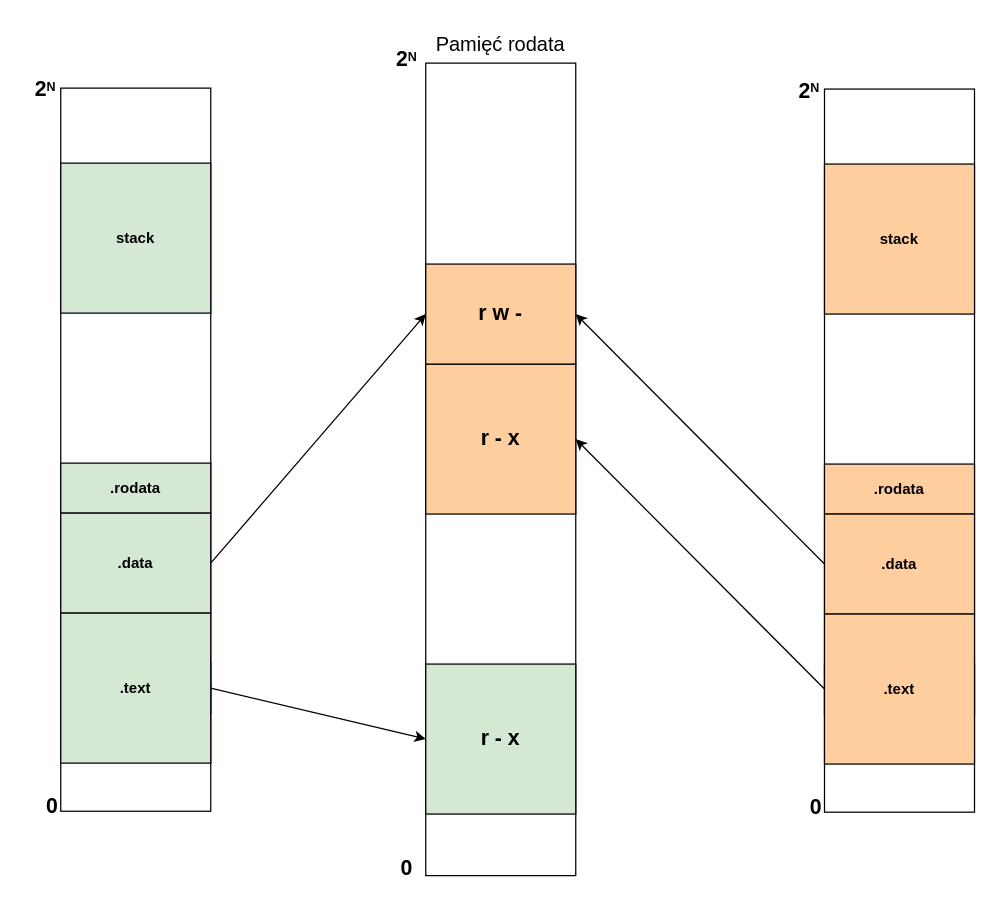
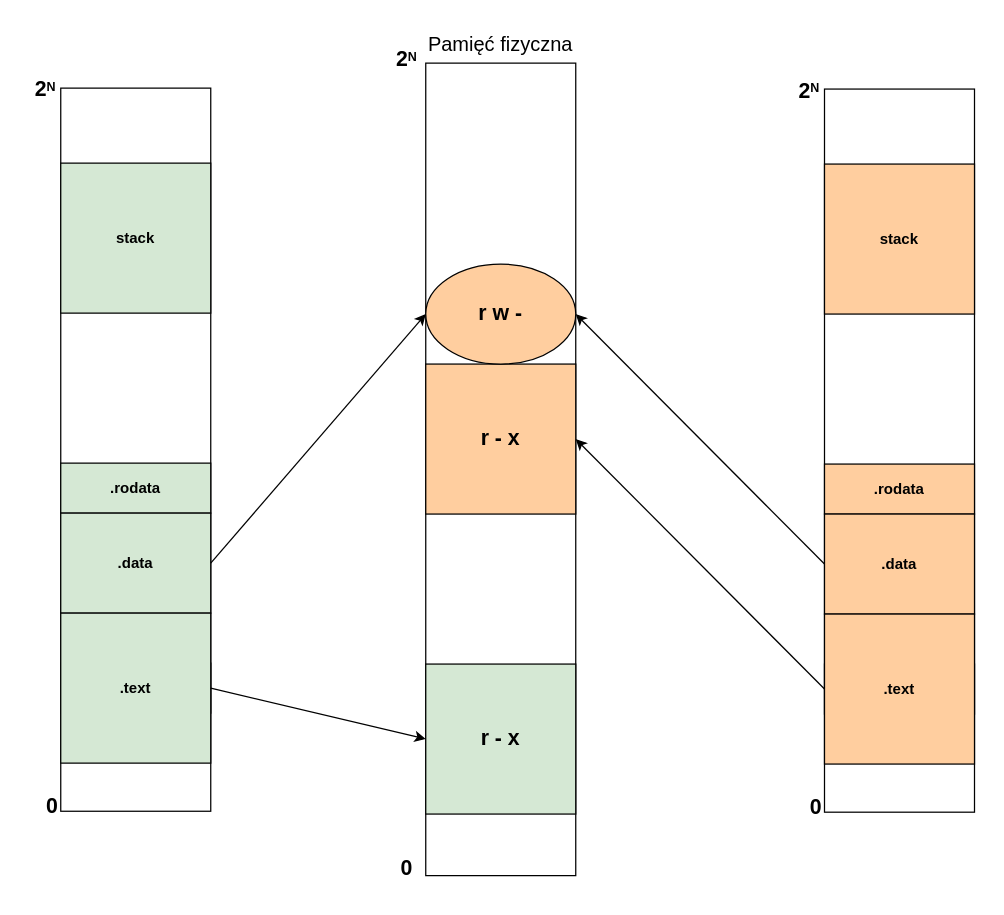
(501, 44) -> (501, 44)
(501, 314) -> (501, 314)
